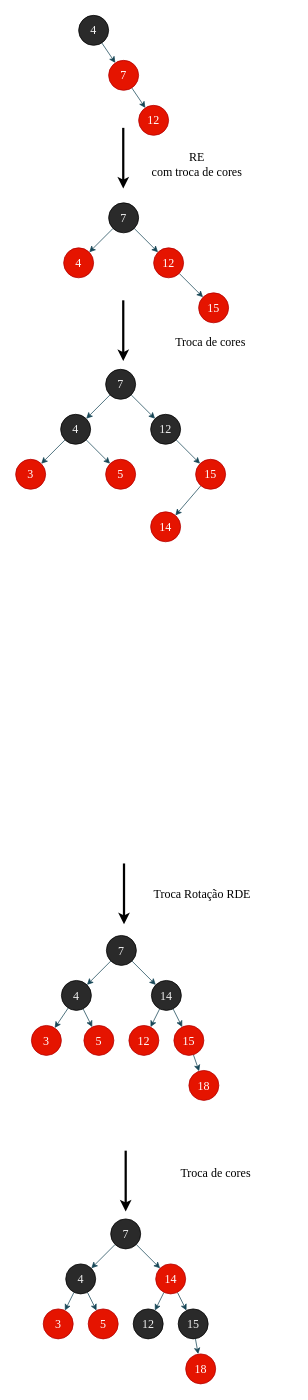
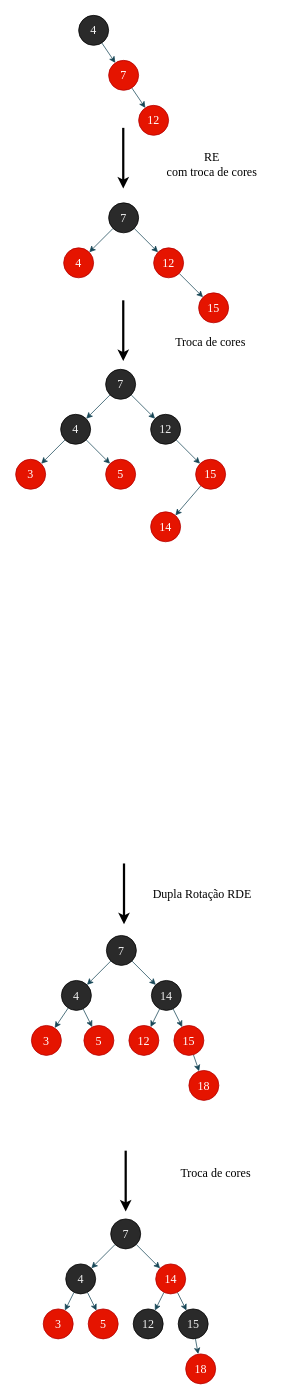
(197, 165) -> (212, 165)
(202, 894) -> (202, 894)
